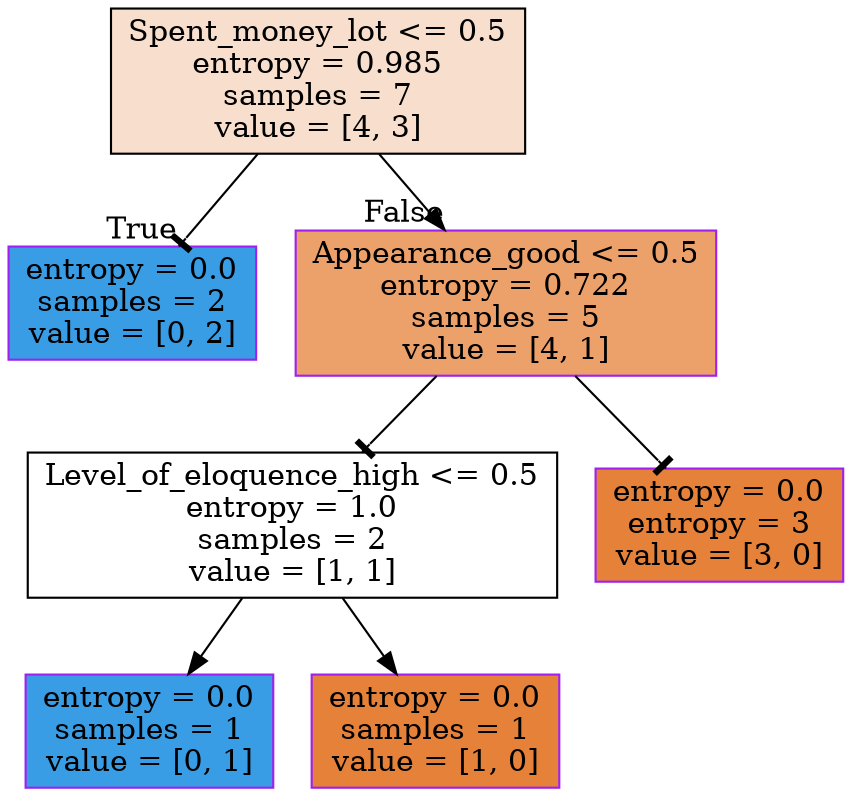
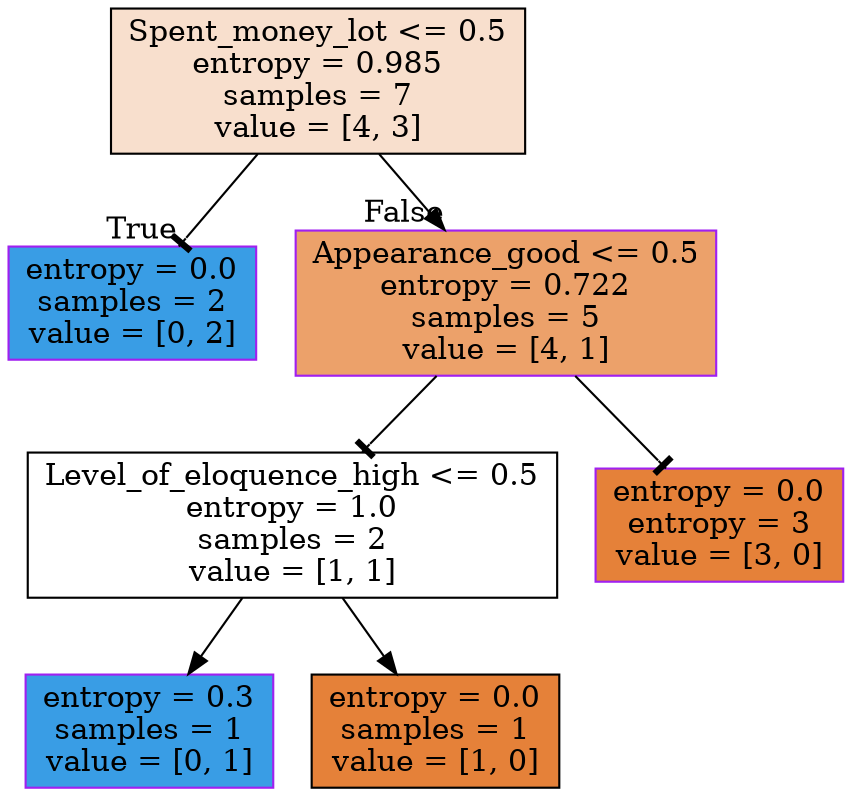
(149, 731) -> (149, 731)
(435, 731) -> (435, 731)
